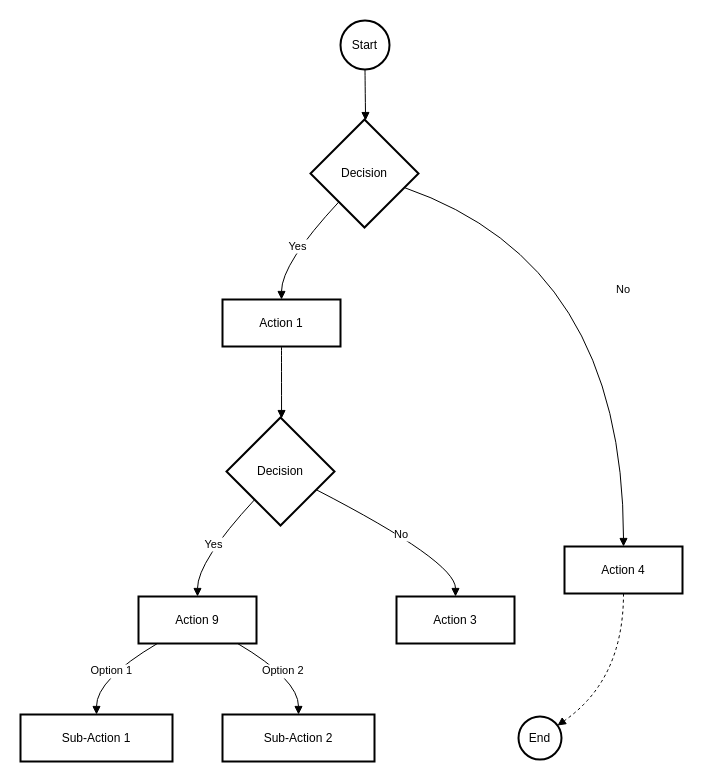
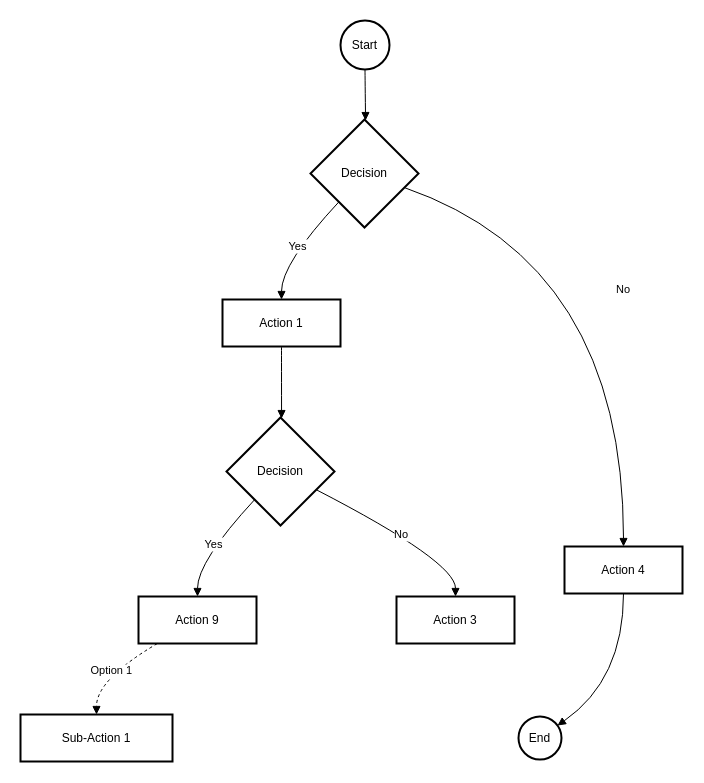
(141, 654) -> (141, 654)
(610, 665) -> (610, 665)
(274, 669) -> none
(299, 738) -> none
